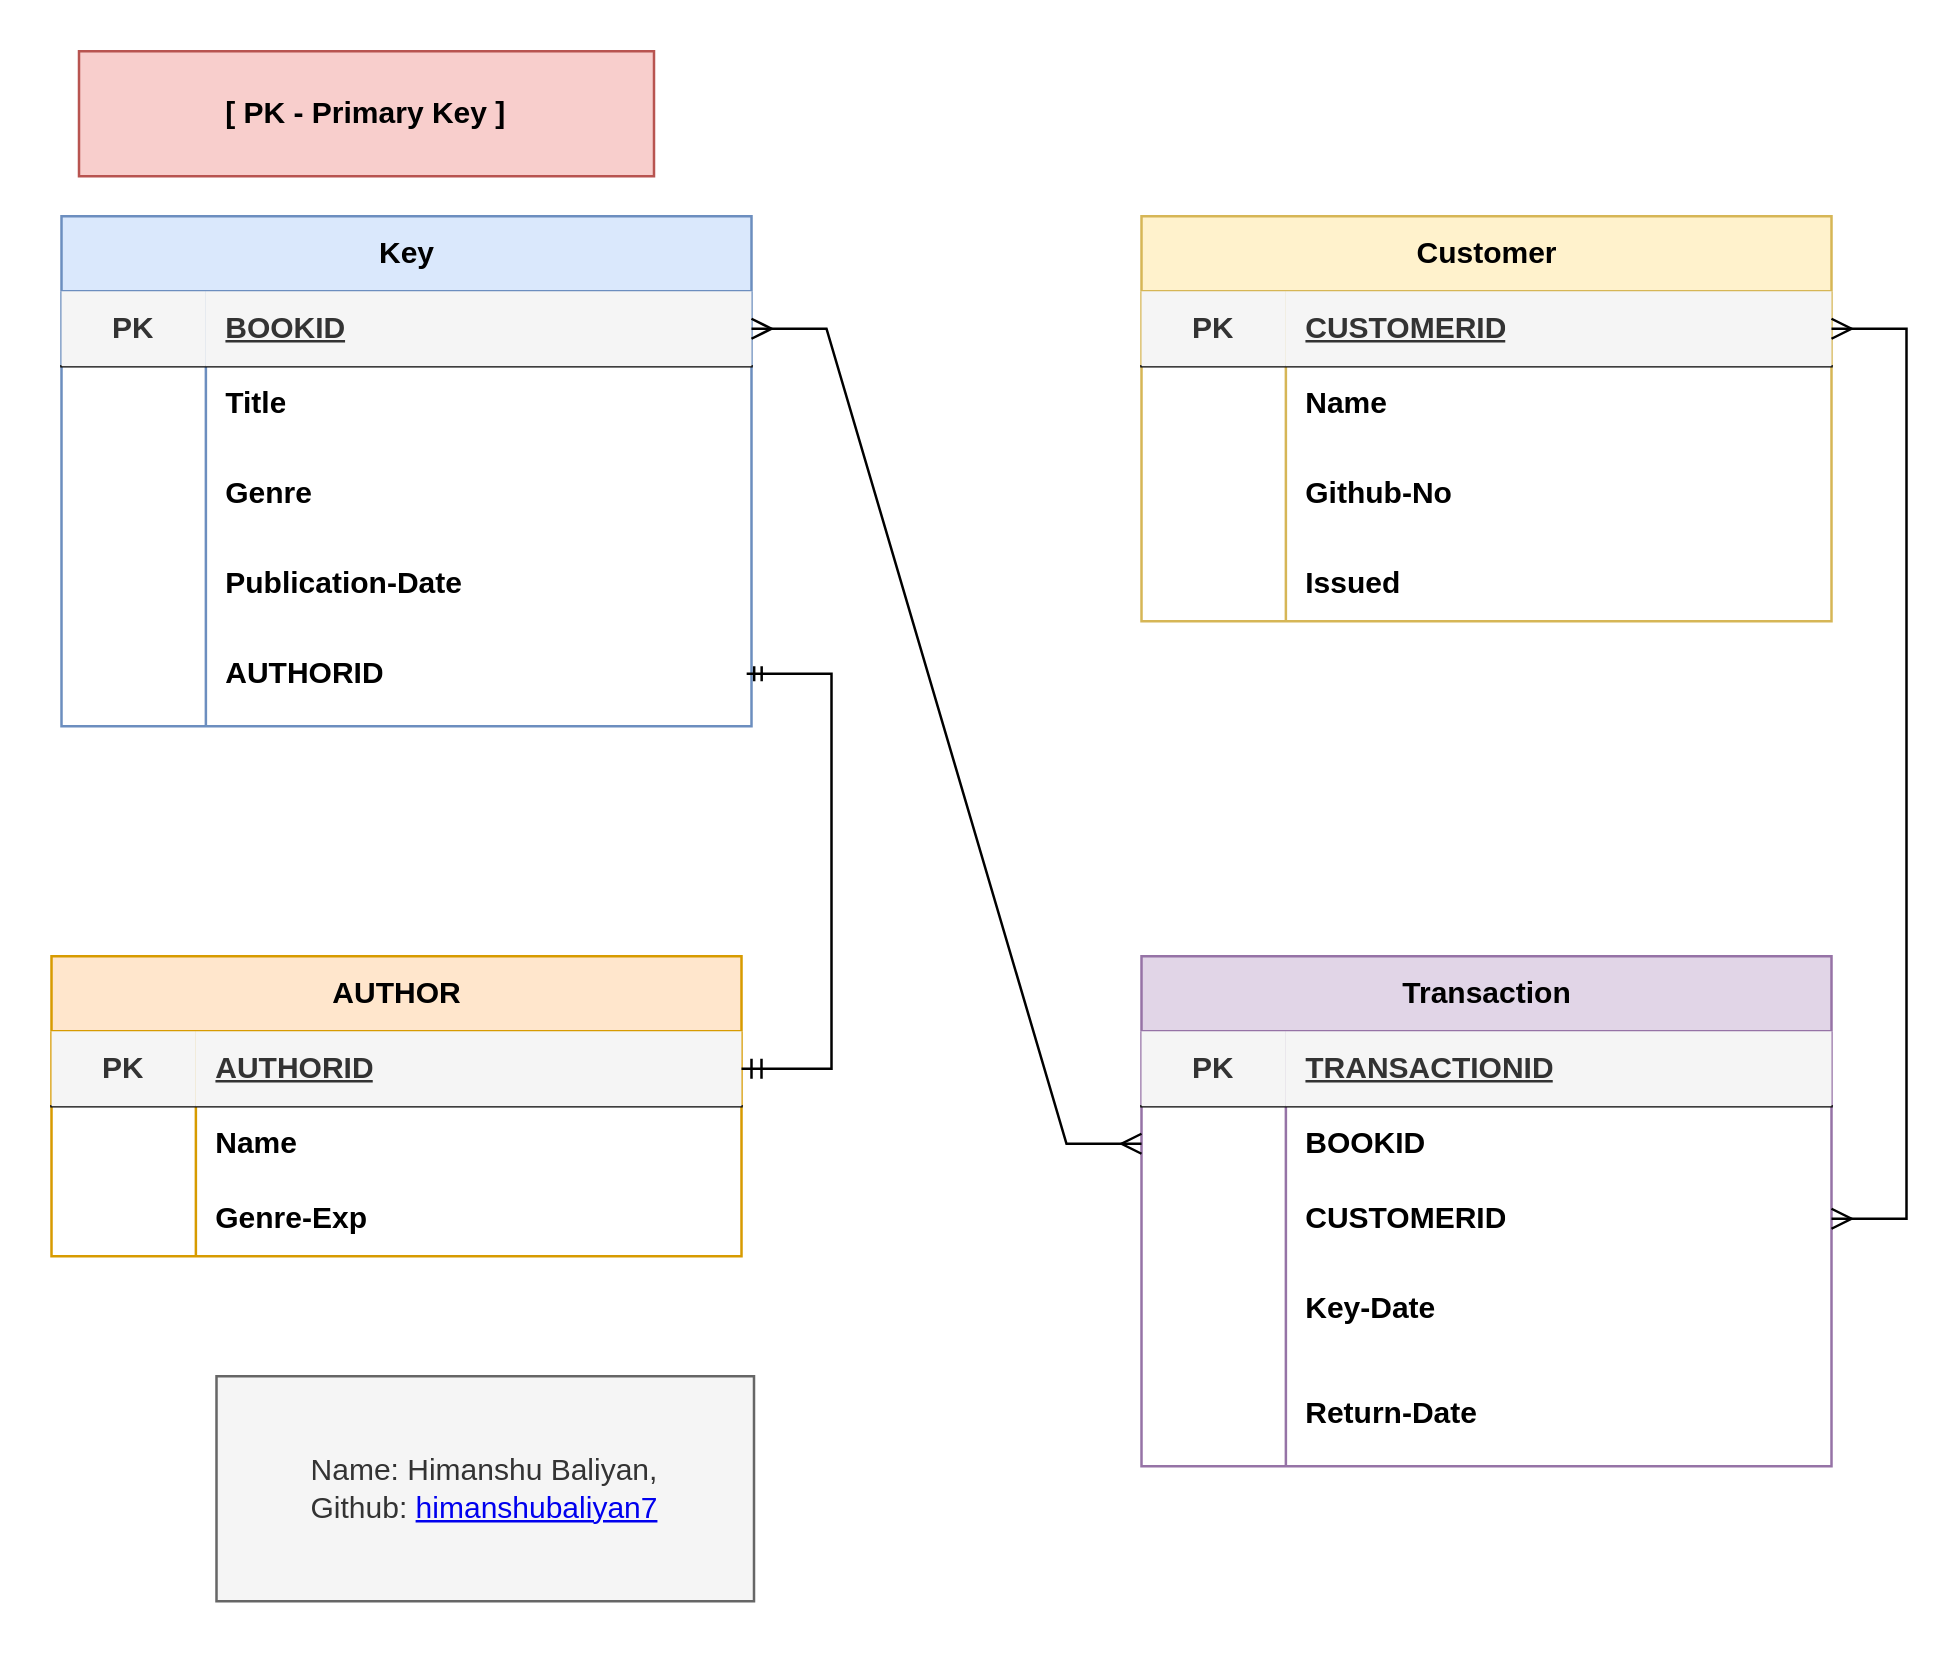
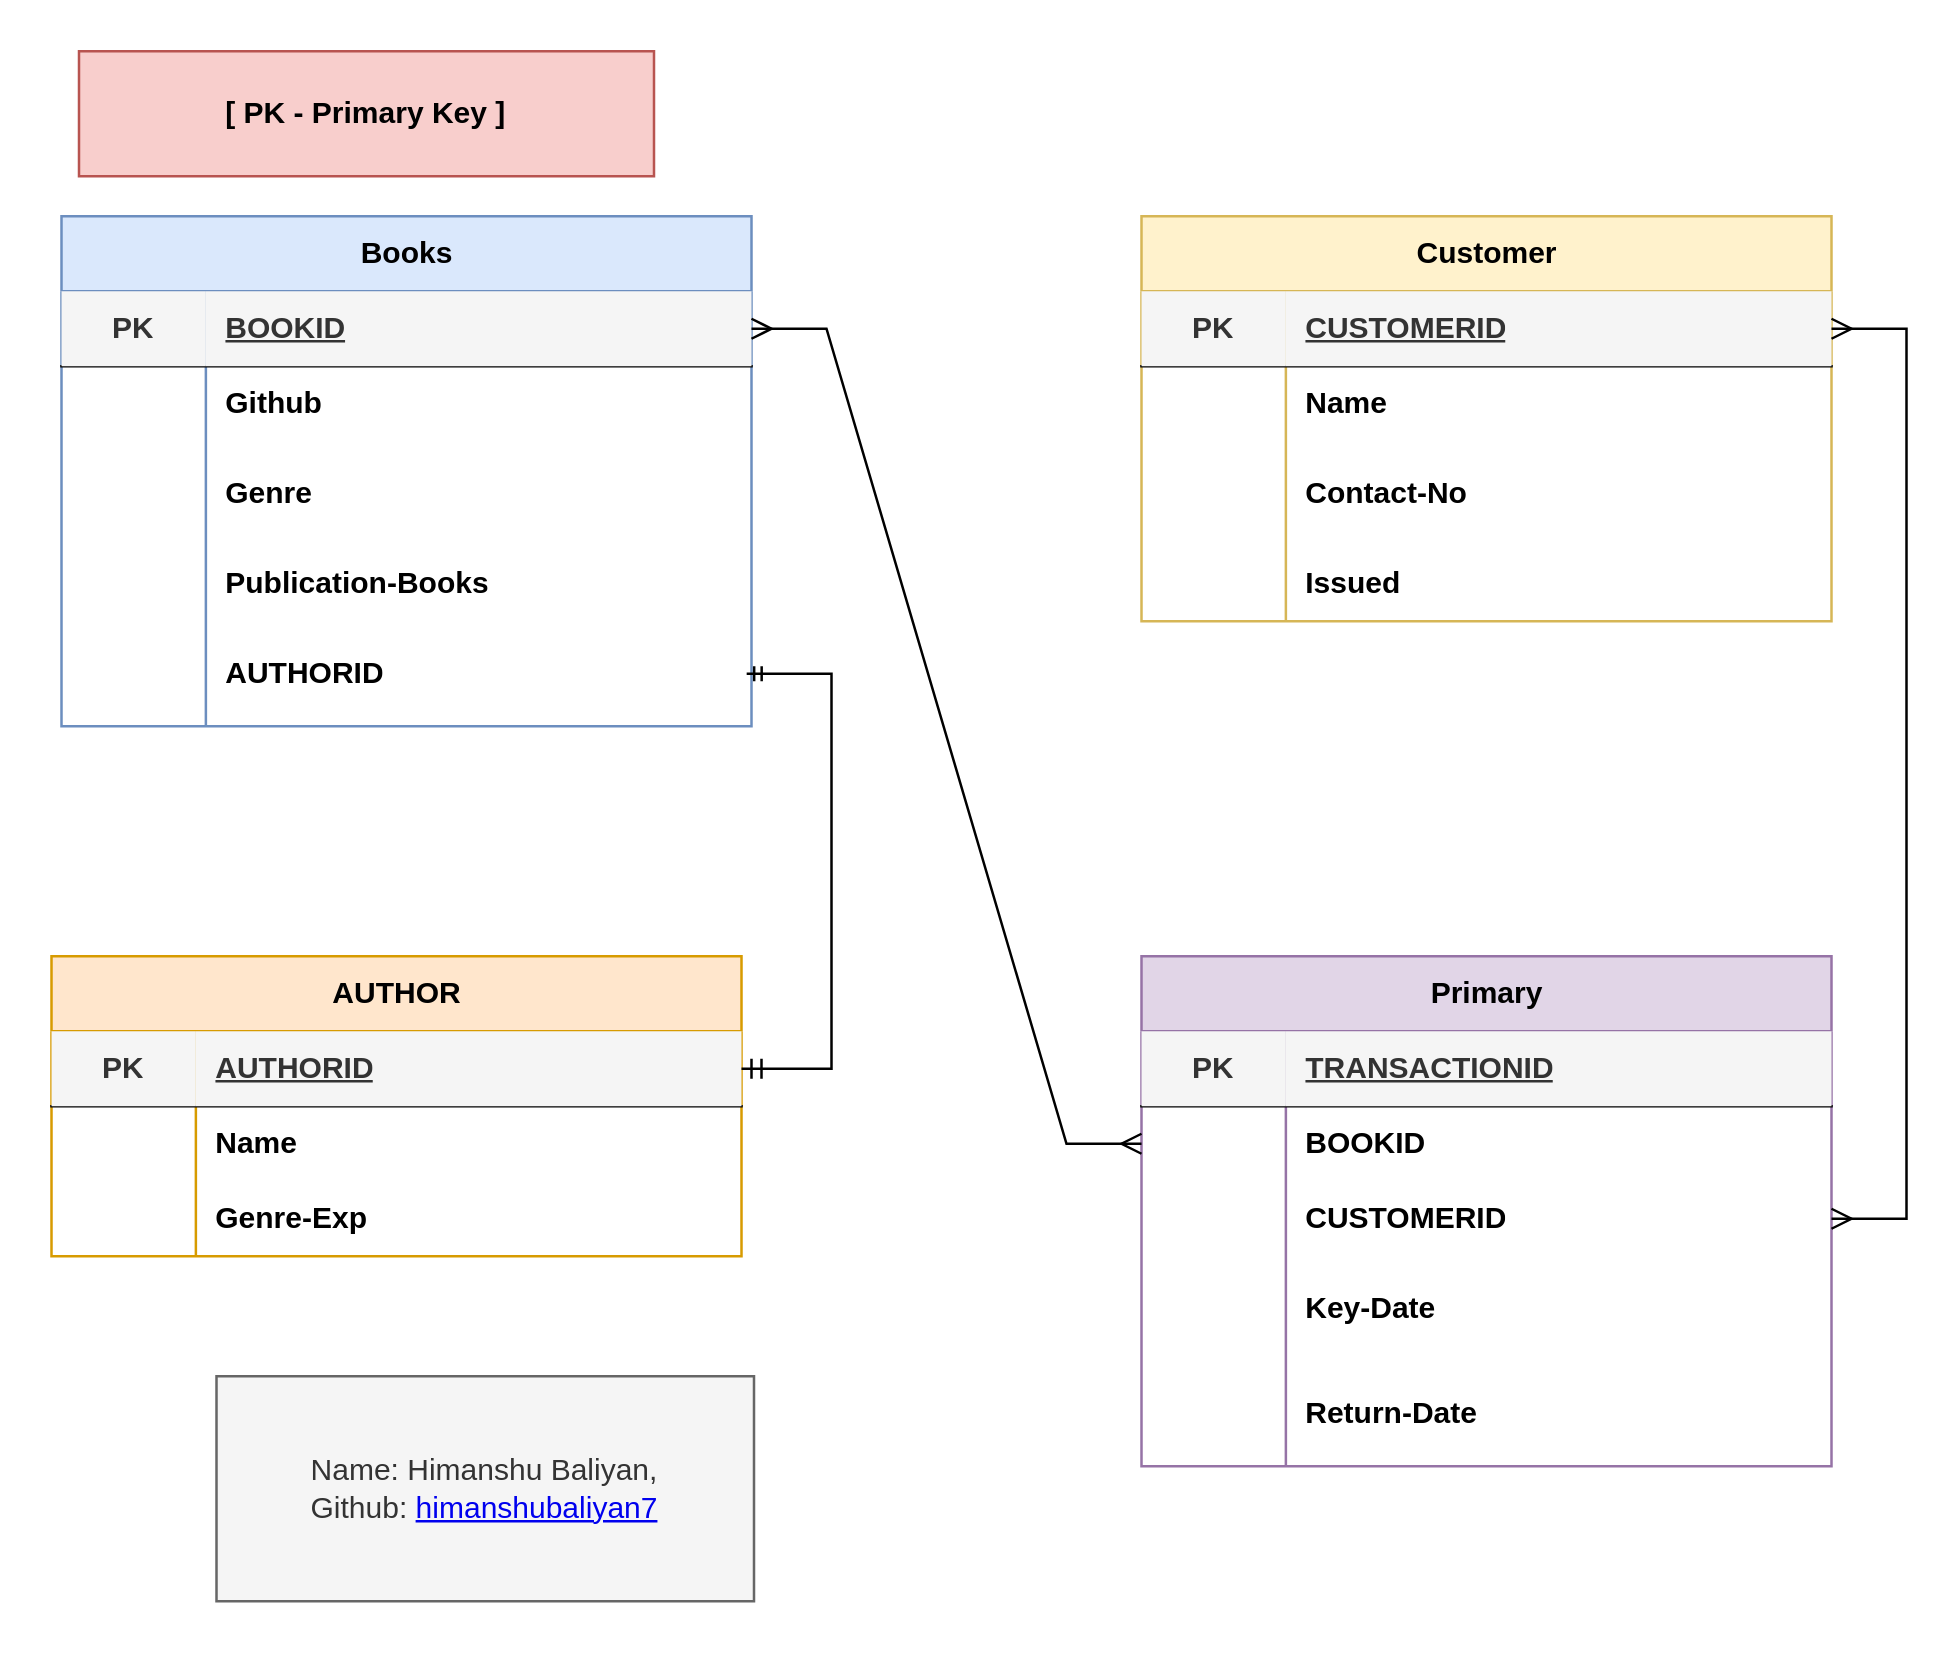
(408, 254) -> (408, 254)
(260, 404) -> (273, 404)
(1378, 494) -> (1390, 494)
(349, 584) -> (357, 584)
(1488, 994) -> (1488, 994)
